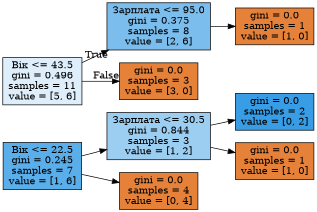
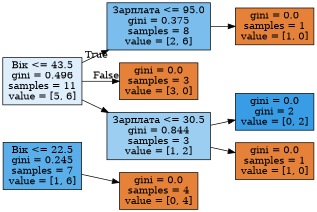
(275, 112) -> (275, 112)
(91, 154) -> (92, 105)
